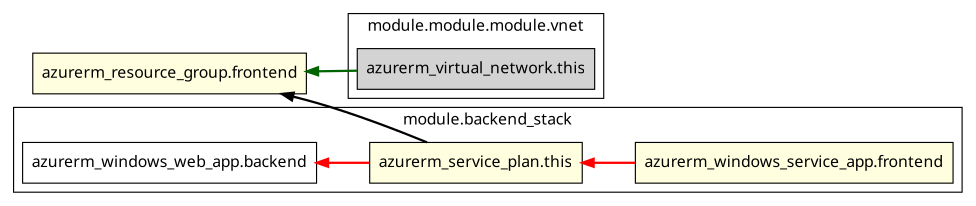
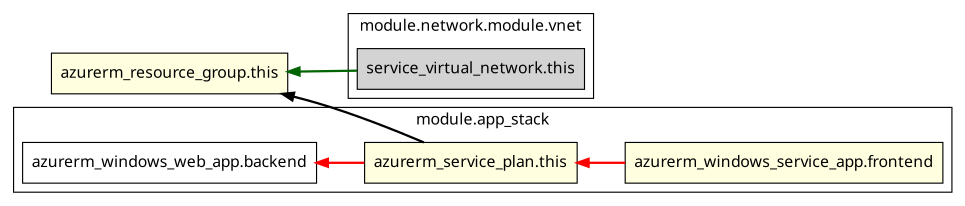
(476, 27) -> (471, 27)
(476, 69) -> (471, 69)
(170, 73) -> (170, 73)
(488, 120) -> (483, 120)
